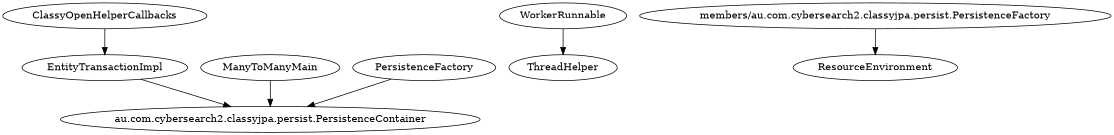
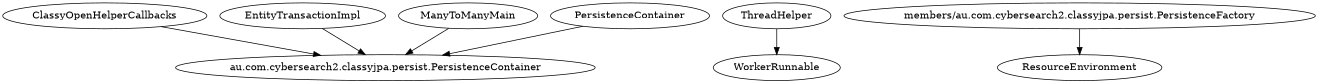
(105, 38) -> (237, 40)
(563, 38) -> (777, 38)
(424, 68) -> (630, 16)
